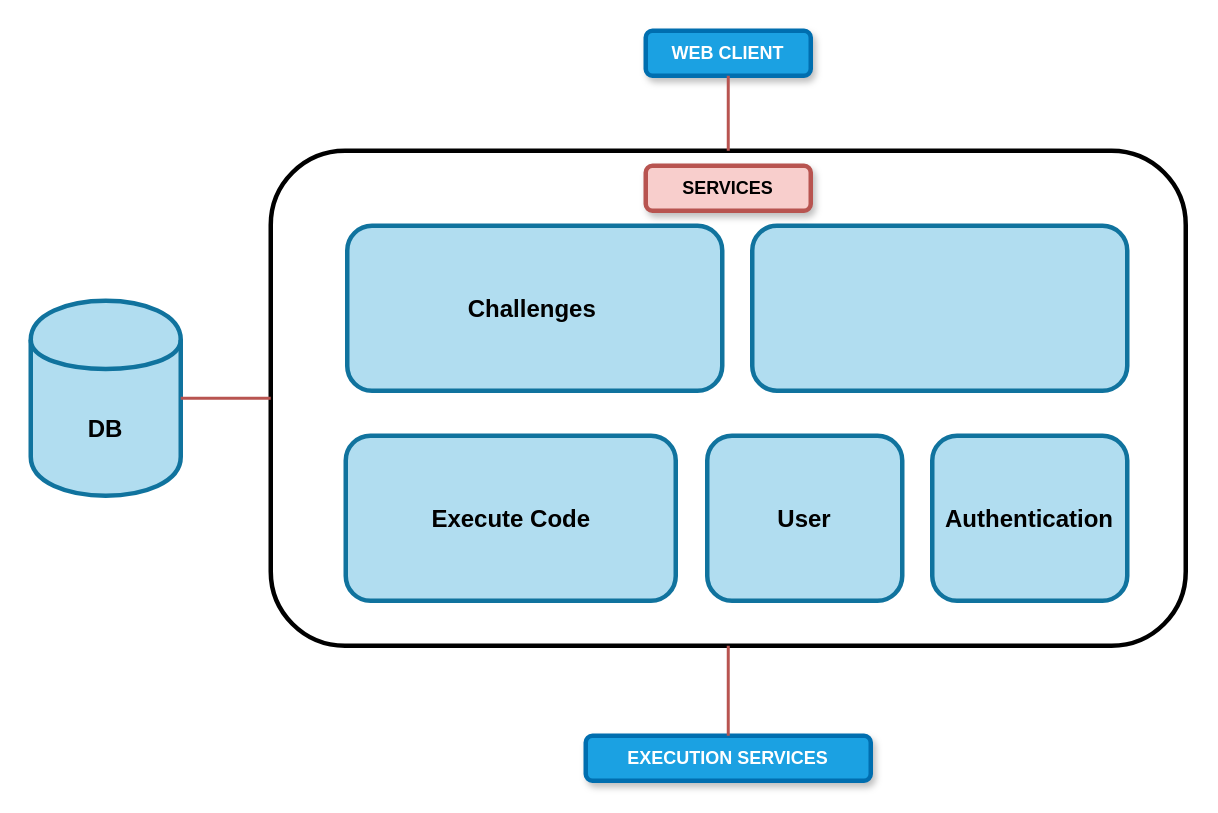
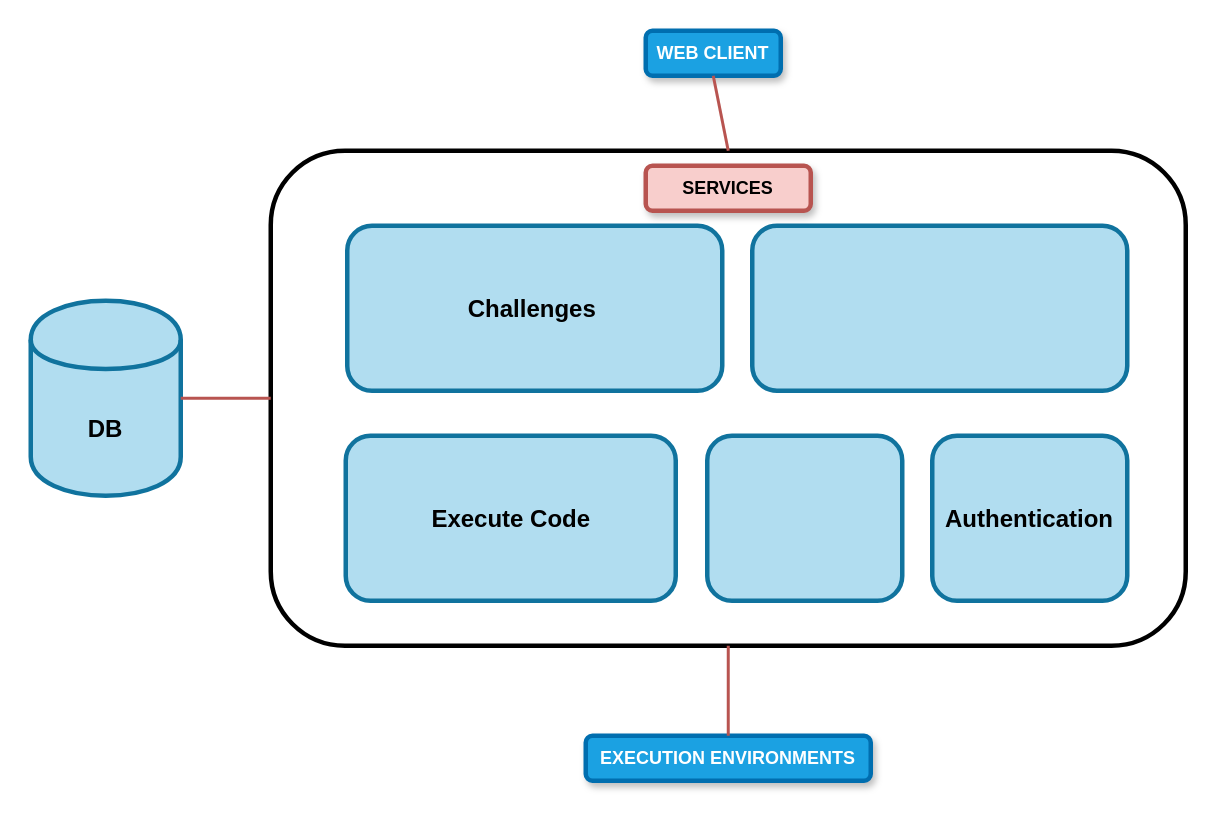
(728, 53) -> (713, 53)
(805, 518) -> none
(728, 758) -> (728, 758)
